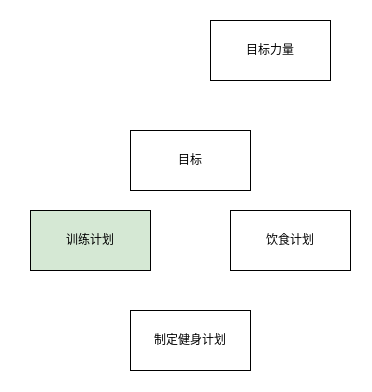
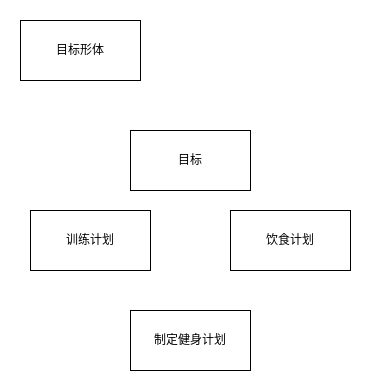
none -> (81, 51)
(271, 51) -> none
(91, 241) -> (91, 241)
